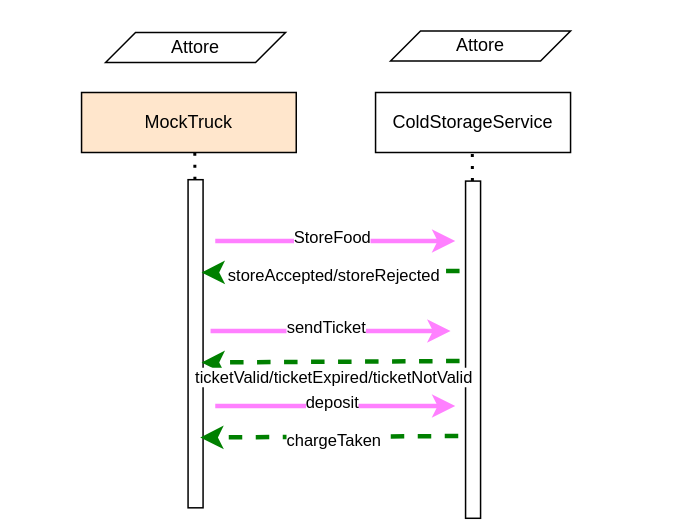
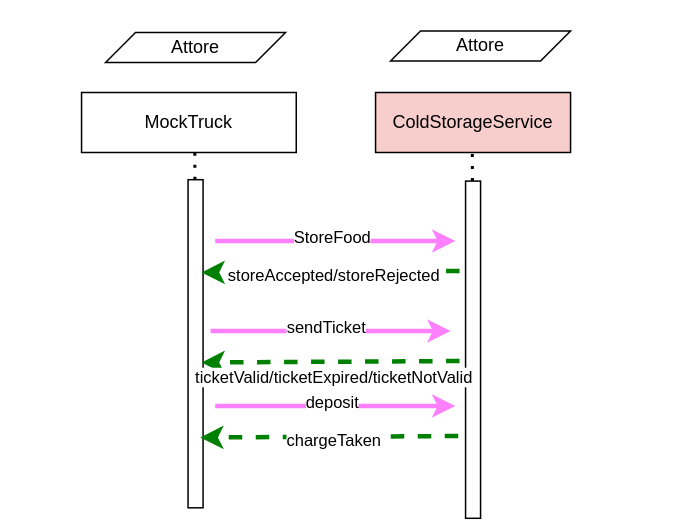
(189, 122) -> (189, 122)
(473, 122) -> (473, 122)
